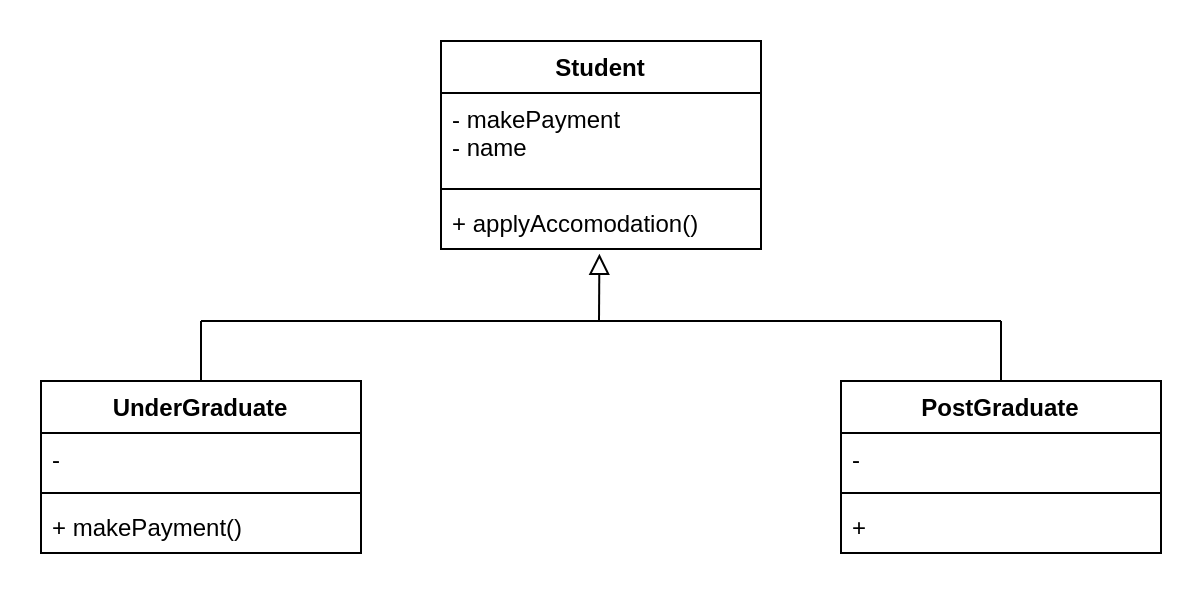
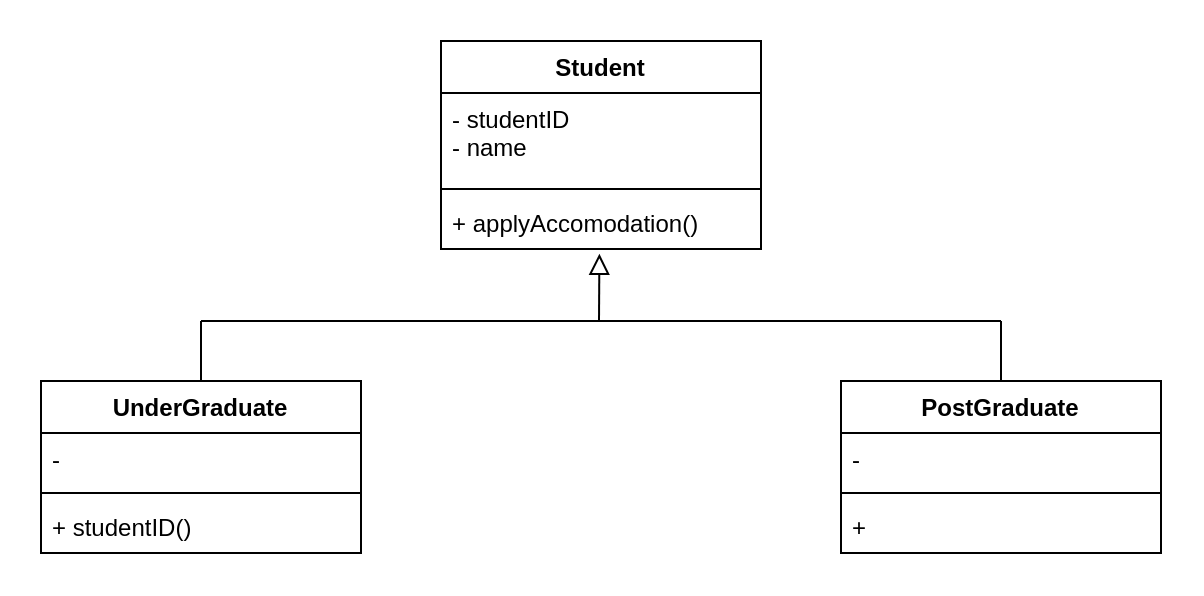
(537, 136) -> (524, 136)
(151, 529) -> (137, 529)
